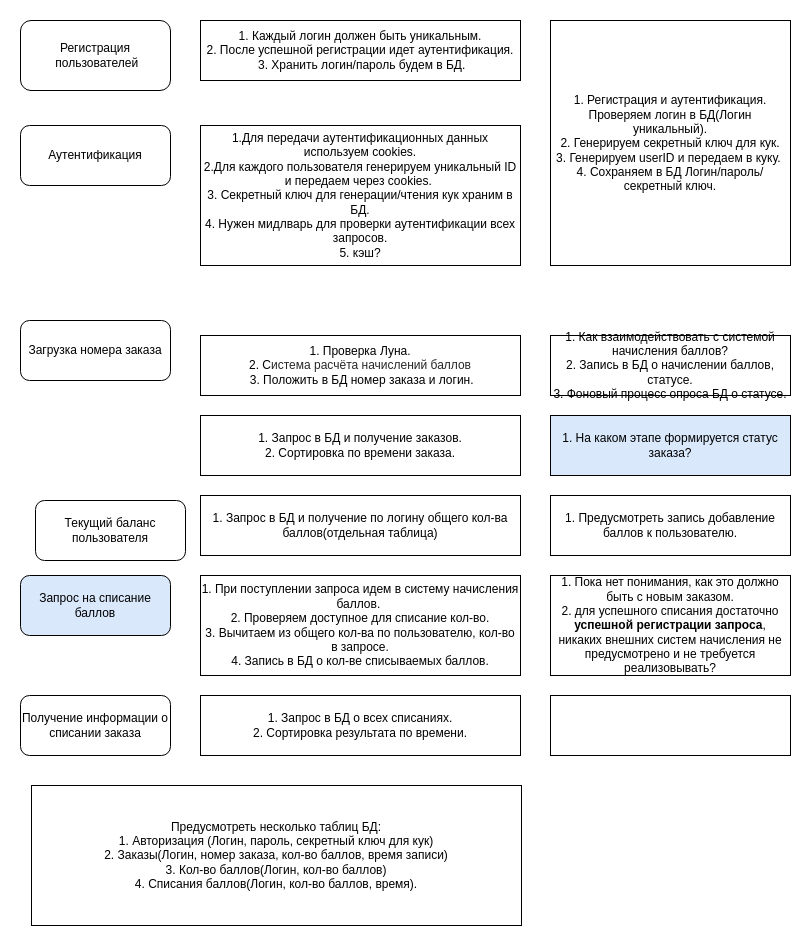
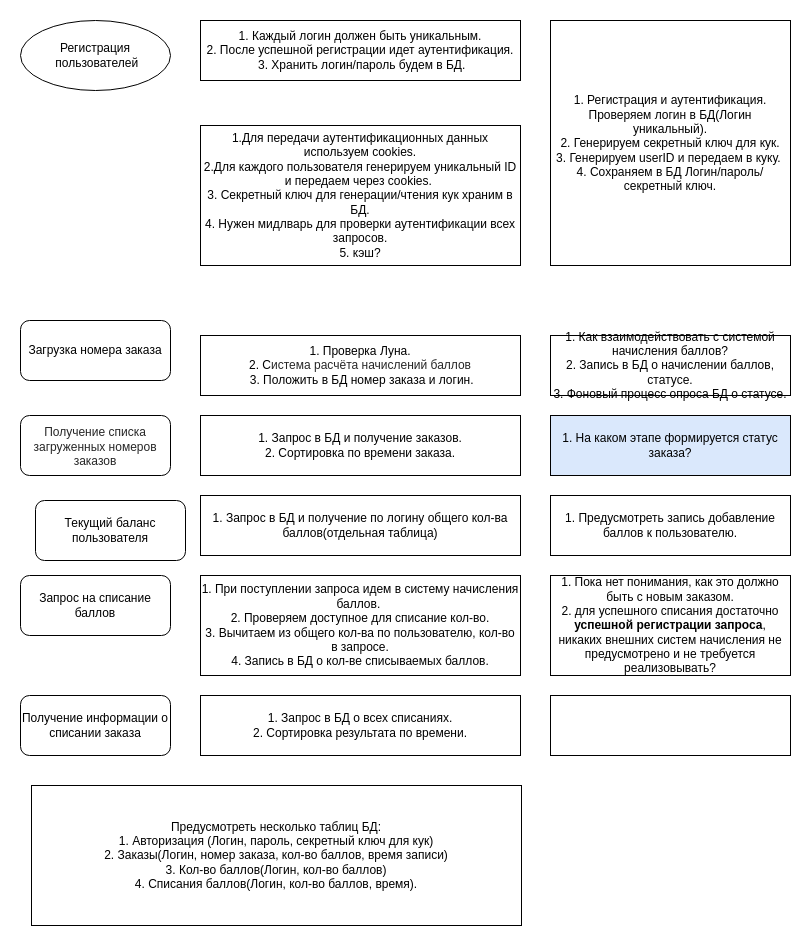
(96, 56) -> (96, 56)
(96, 156) -> none
none -> (96, 446)
(96, 606) -> (96, 606)
